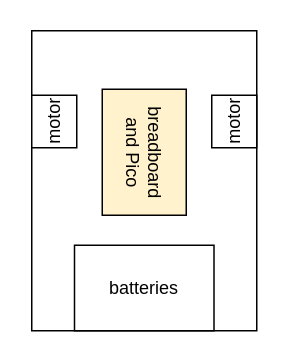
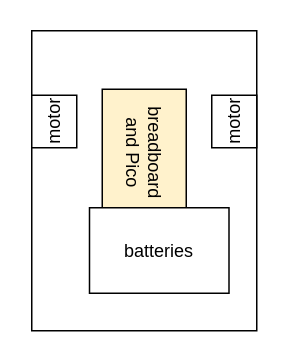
(144, 288) -> (159, 251)
